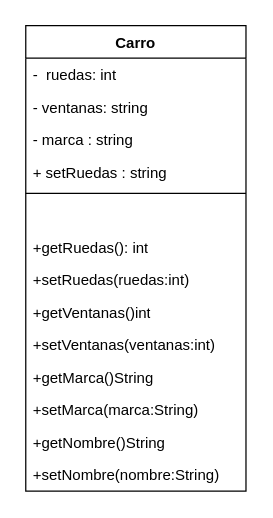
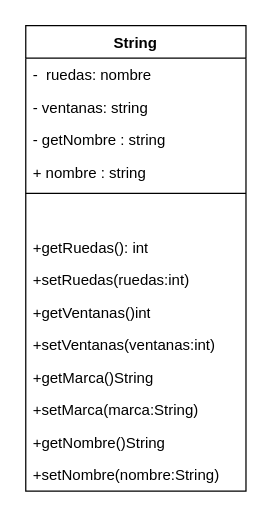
(136, 43) -> (136, 43)
(84, 76) -> (99, 76)
(91, 141) -> (107, 141)
(107, 173) -> (95, 173)
